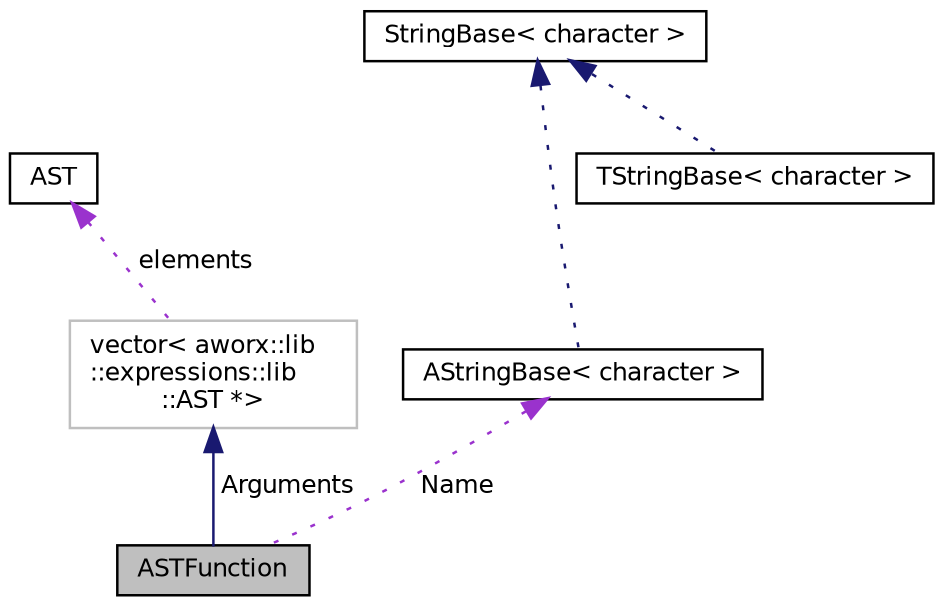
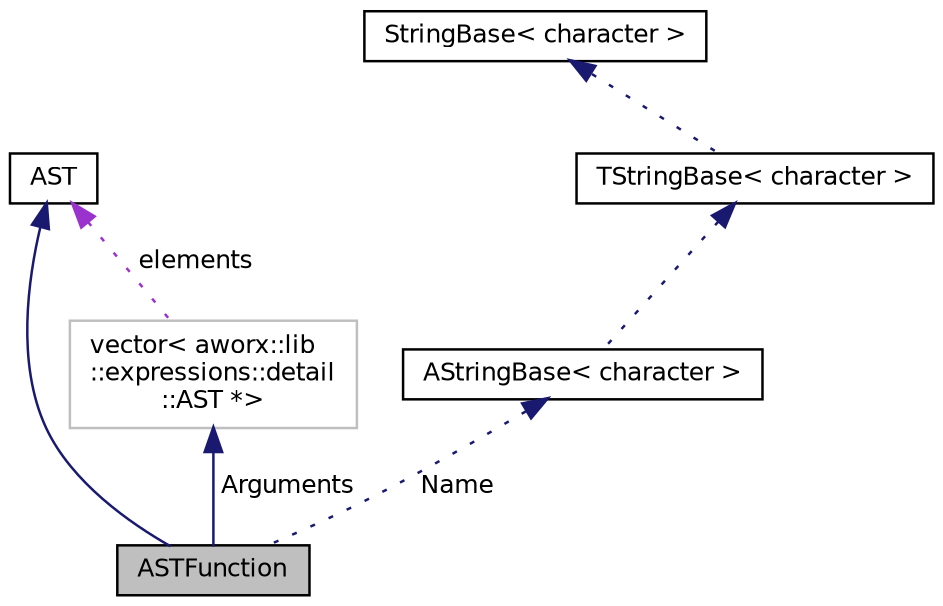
(557, 218) -> (660, 286)
(213, 374) -> (213, 374)
none -> (41, 414)
(398, 484) -> (398, 484)
